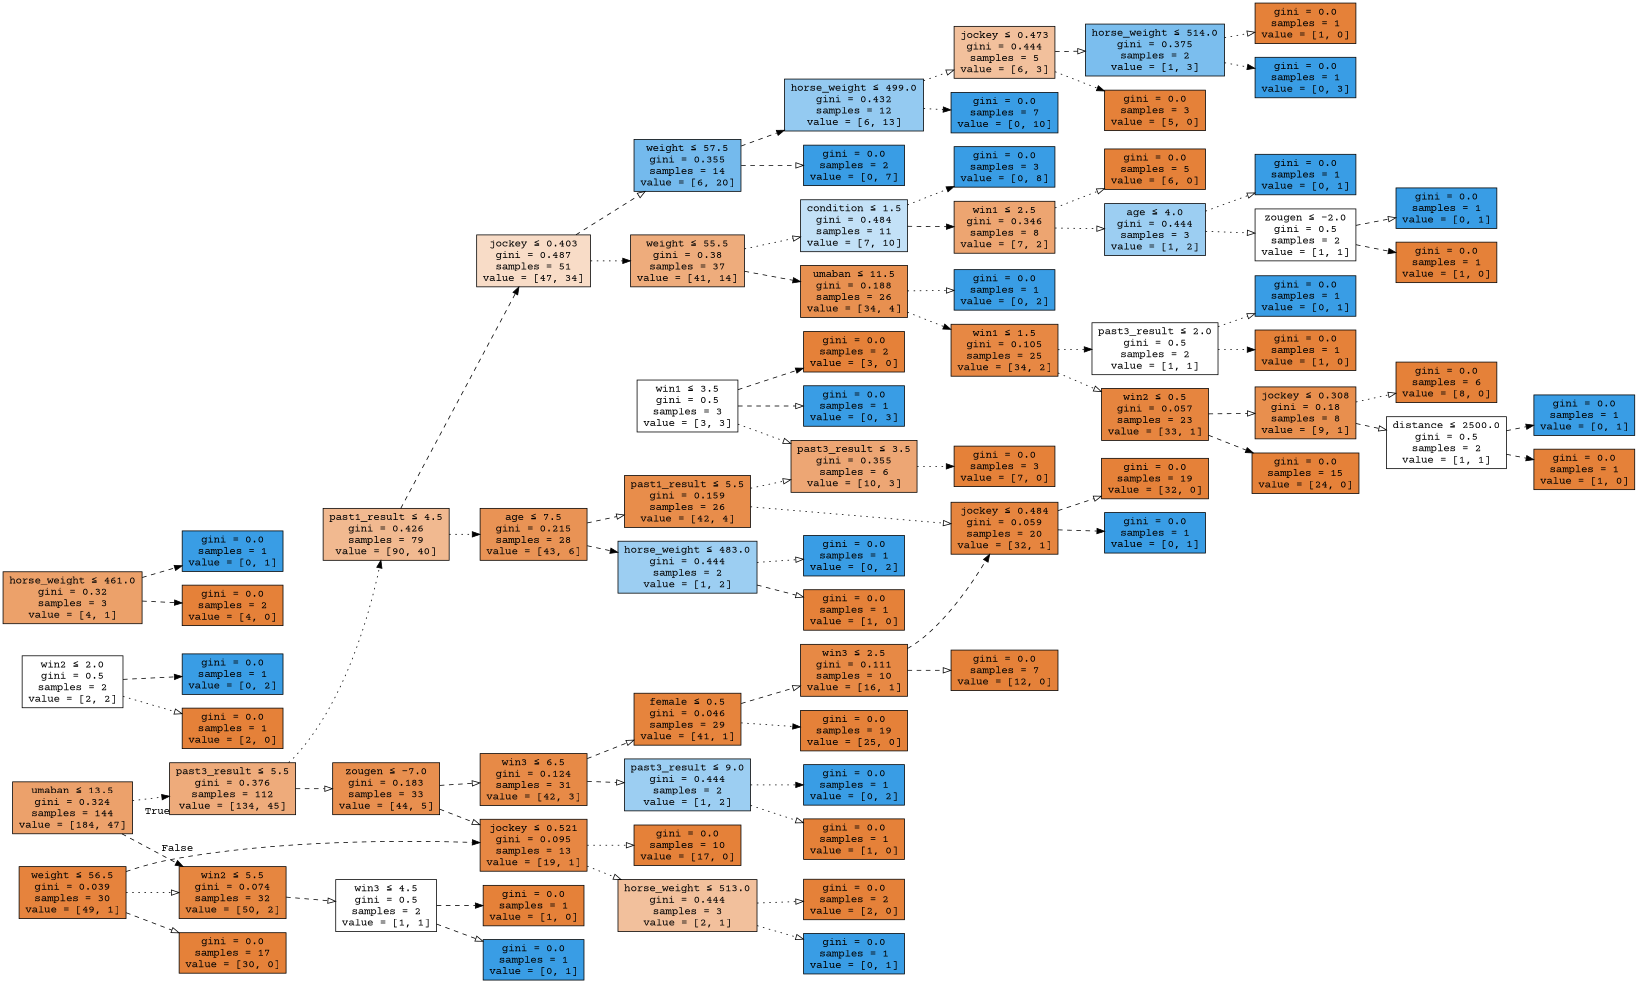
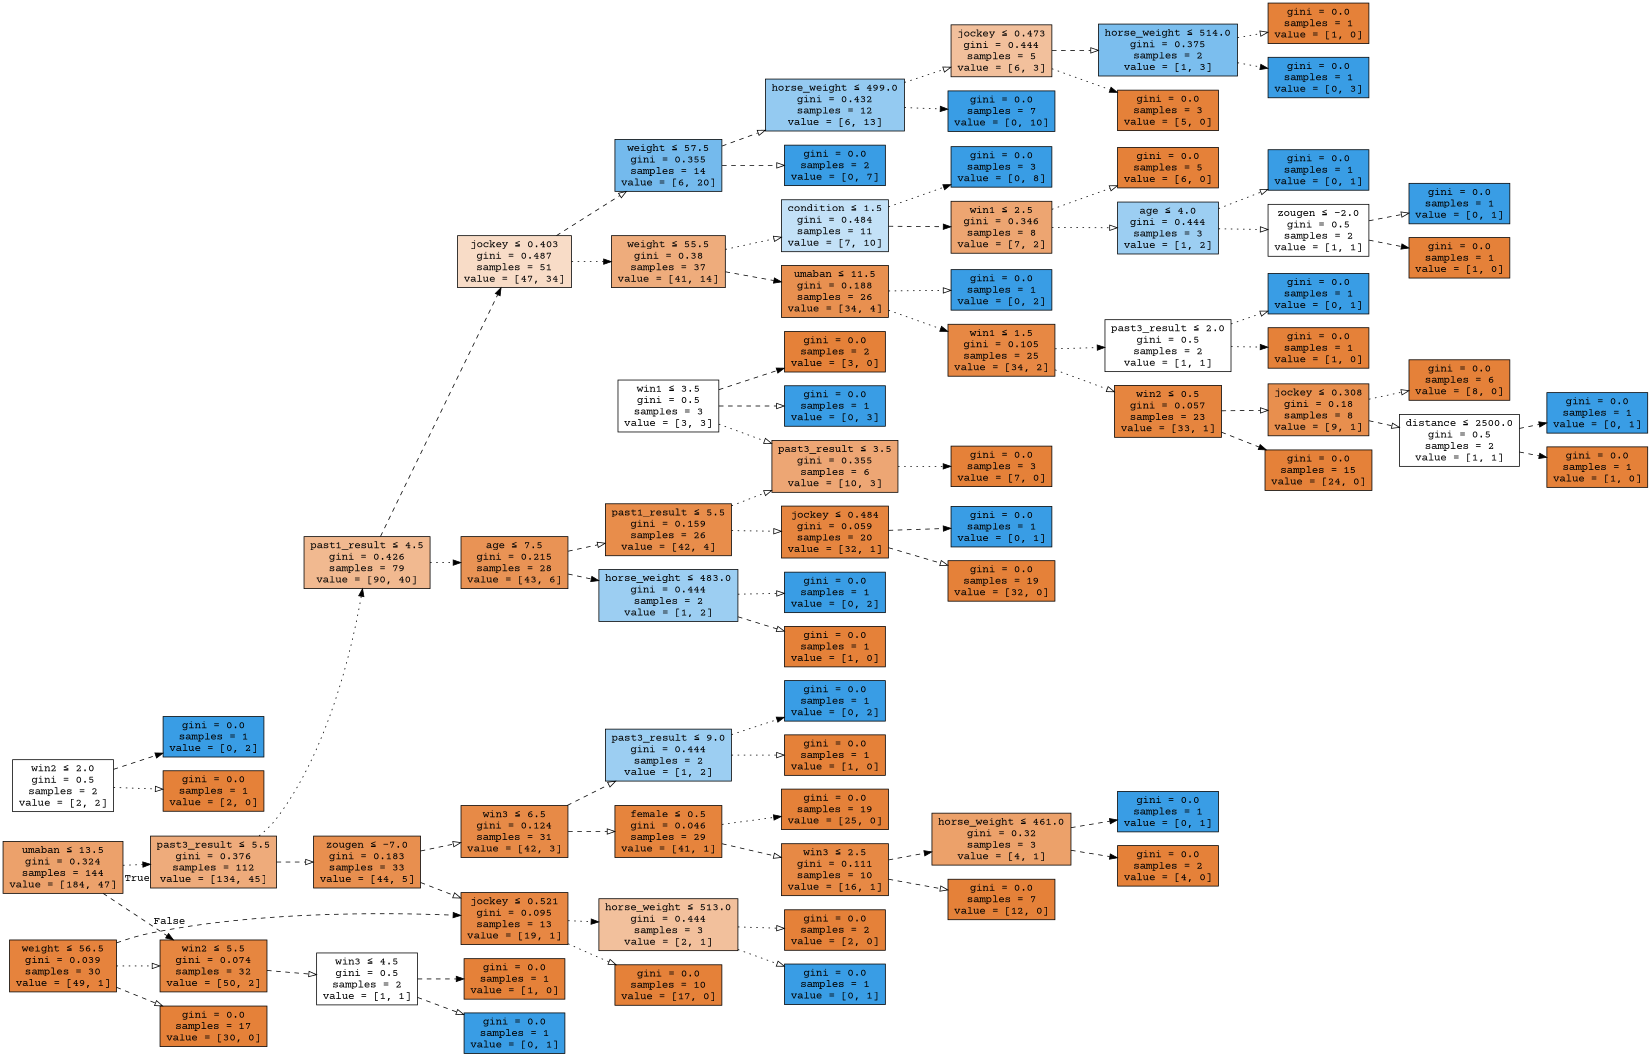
(759, 139) -> (740, 139)
(951, 609) -> (906, 857)
(601, 871) -> (580, 921)
